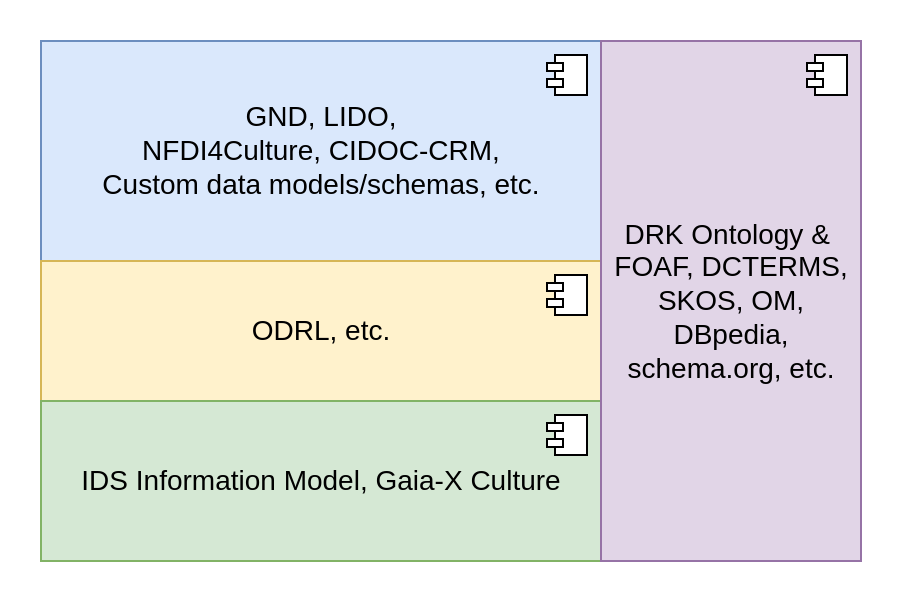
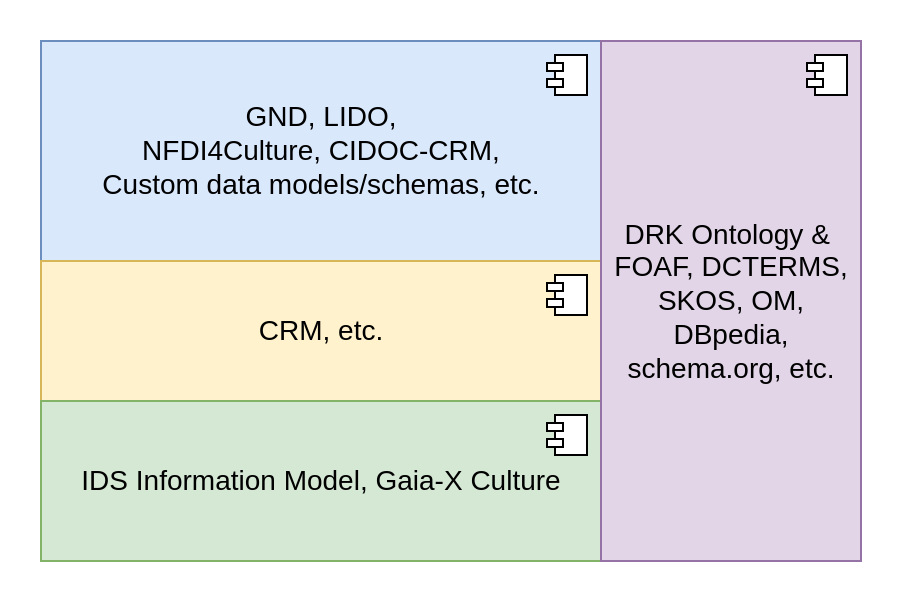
(322, 331) -> (322, 331)
